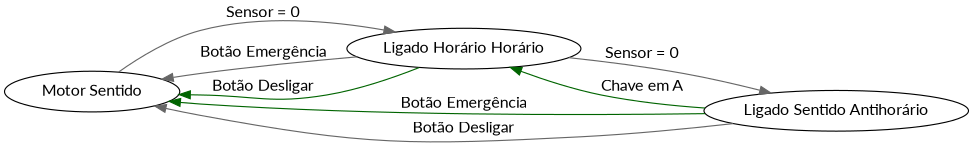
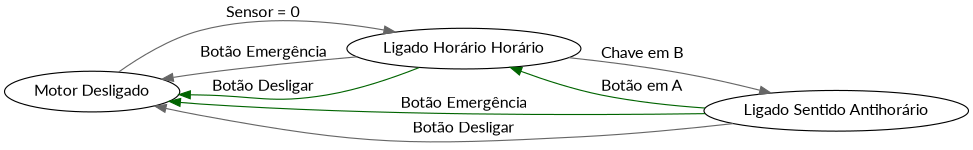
(642, 54) -> (642, 54)
(642, 86) -> (642, 86)
(92, 92) -> (92, 92)
